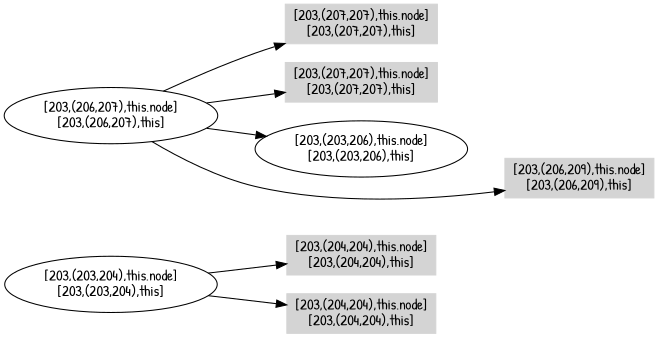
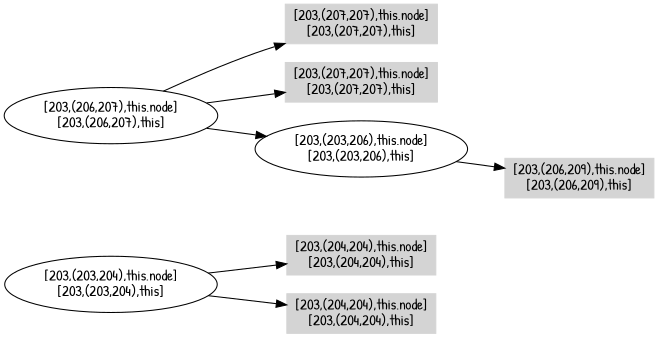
(318, 196) -> (475, 164)
